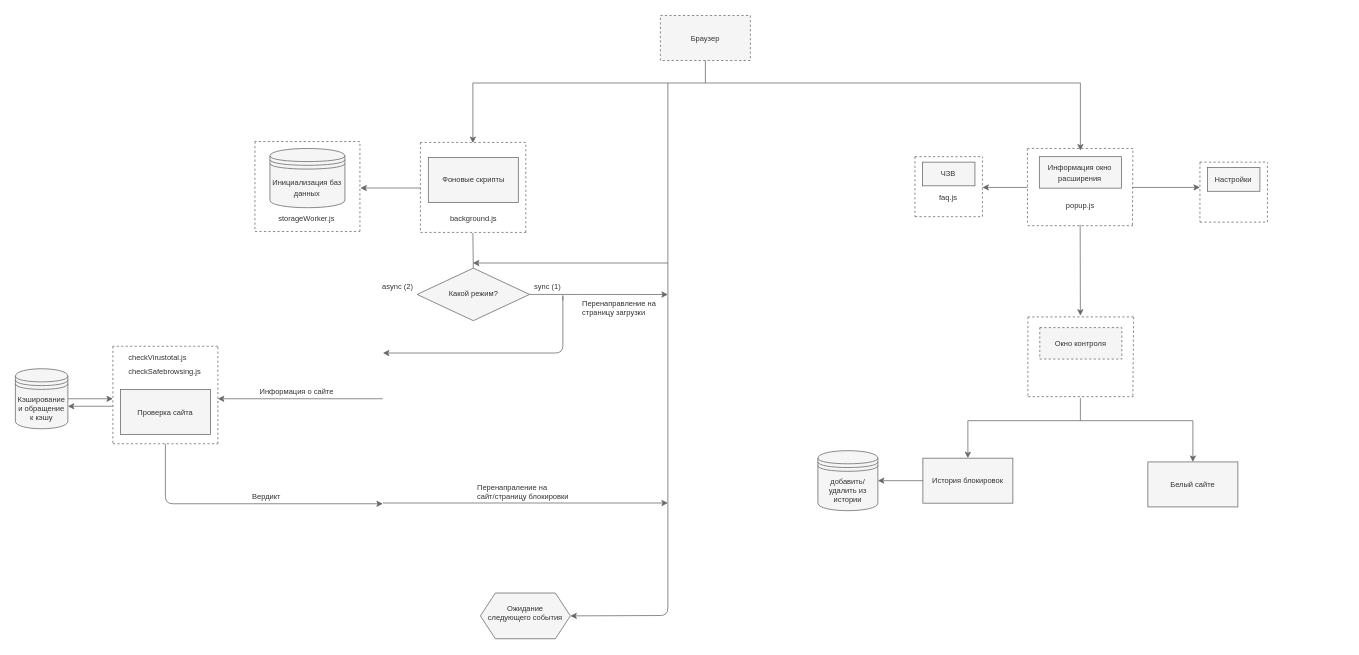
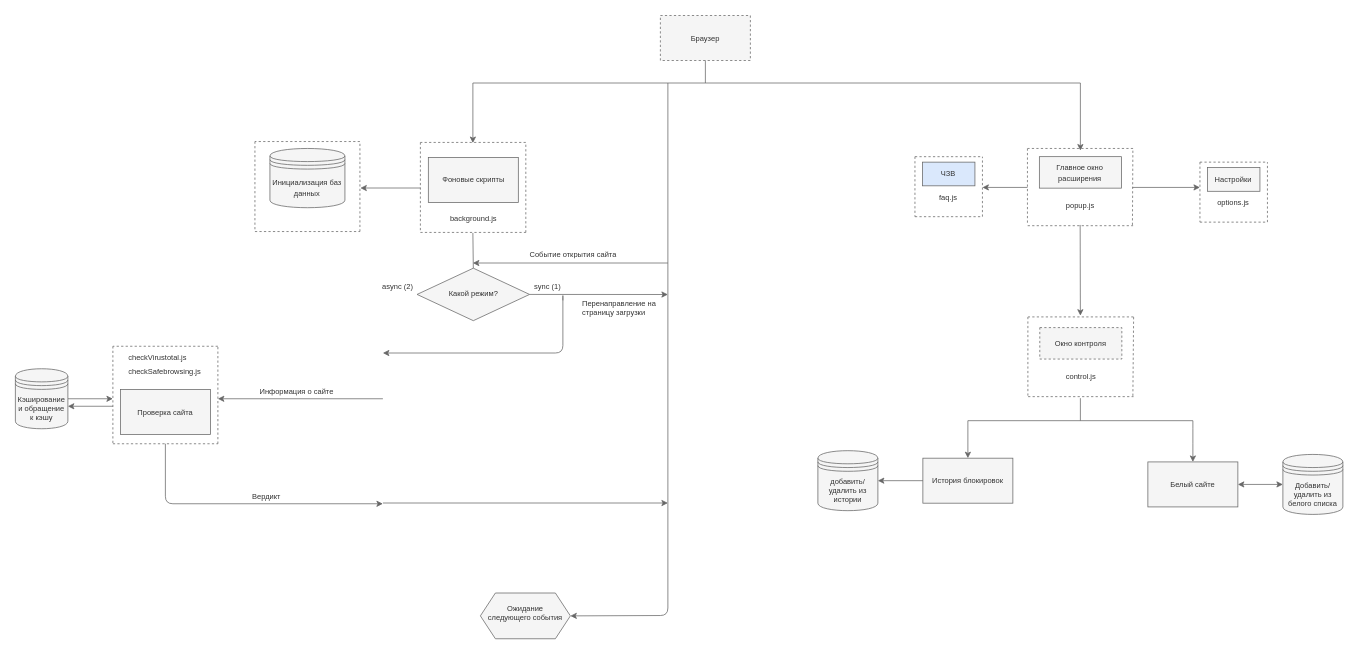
(1080, 172) -> (1080, 172)
(949, 174) -> (949, 174)
none -> (1234, 202)
(312, 219) -> none
none -> (574, 254)
none -> (1081, 376)
none -> (1261, 484)
none -> (1313, 484)
(525, 492) -> none
